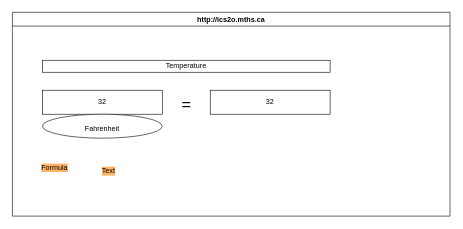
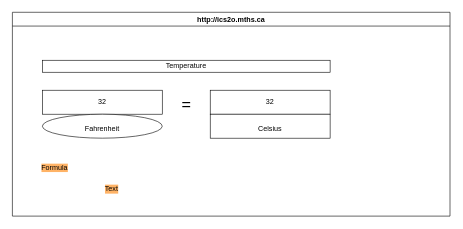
none -> (270, 126)
(108, 171) -> (111, 189)
